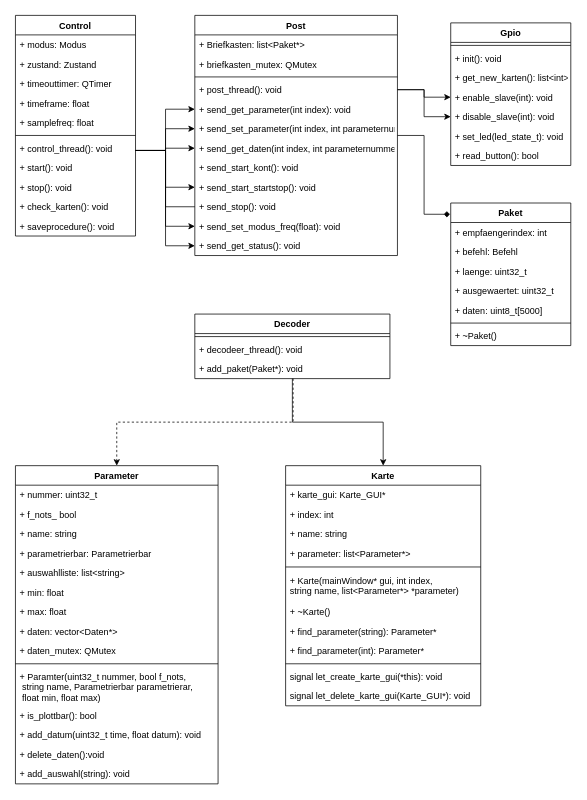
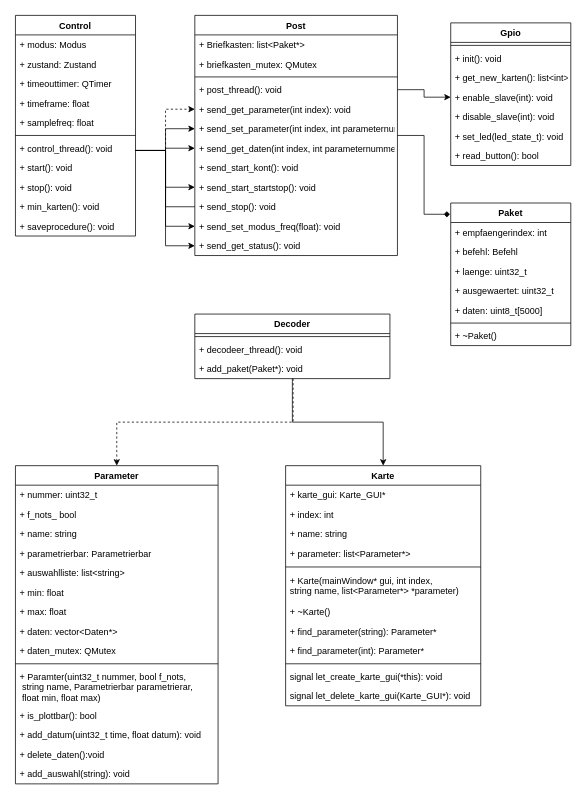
(168, 109) -> (168, 109)
(433, 117) -> none
(70, 207) -> (64, 207)
